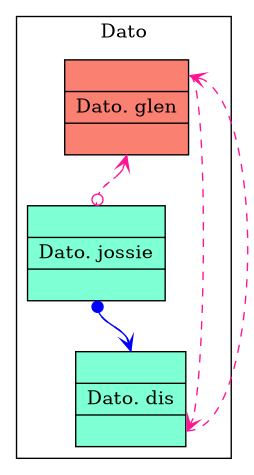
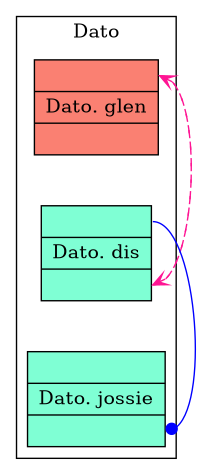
(116, 177) -> none
(106, 185) -> none
(108, 322) -> none
